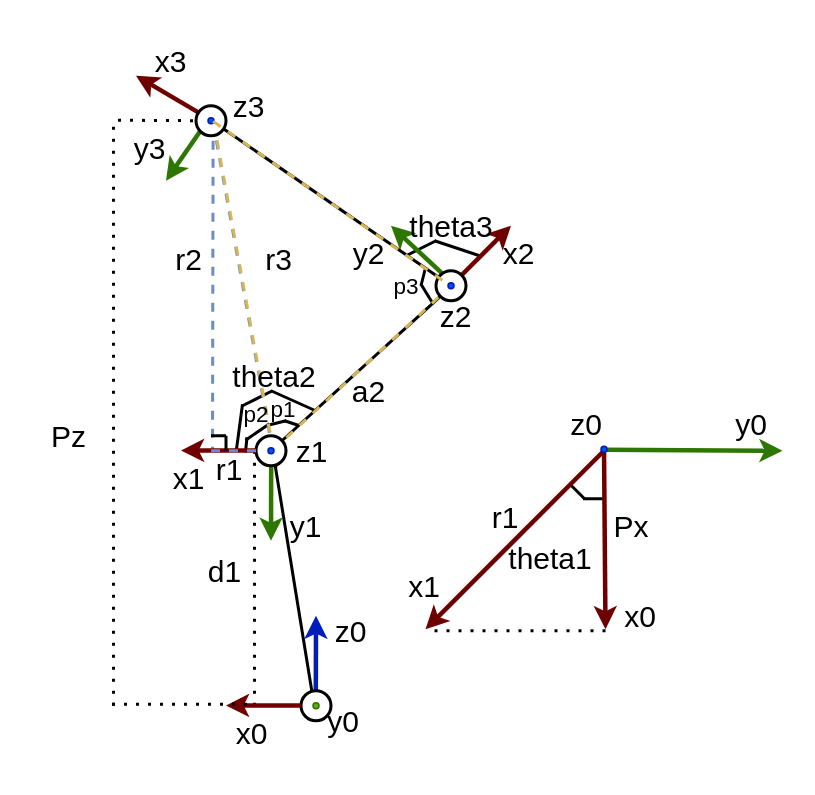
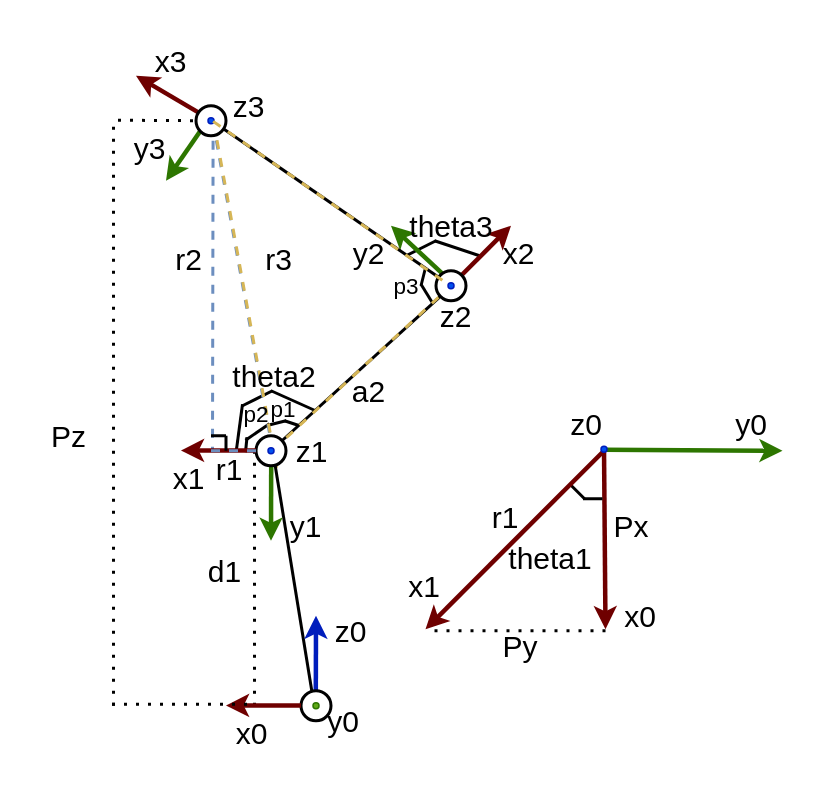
none -> (520, 646)
